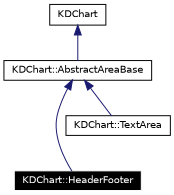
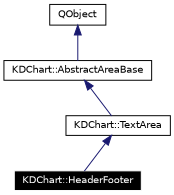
(78, 15) -> (78, 15)
(56, 130) -> (95, 157)
